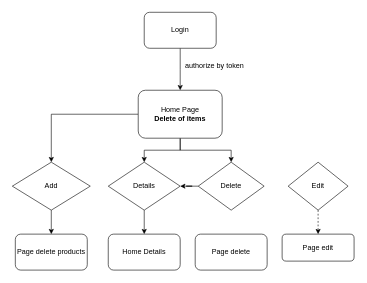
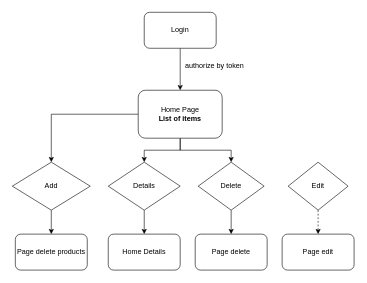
(180, 114) -> (180, 114)
(189, 186) -> (231, 228)
(318, 248) -> (318, 252)
